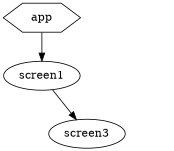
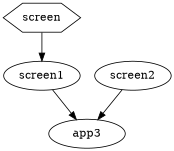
(42, 18) -> (42, 18)
none -> (133, 76)
(87, 134) -> (87, 134)
